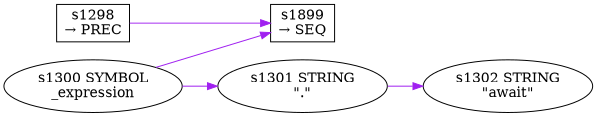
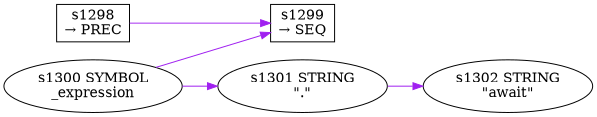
(303, 23) -> (303, 23)
